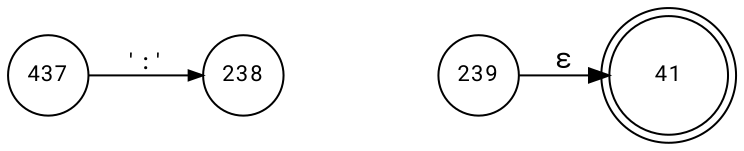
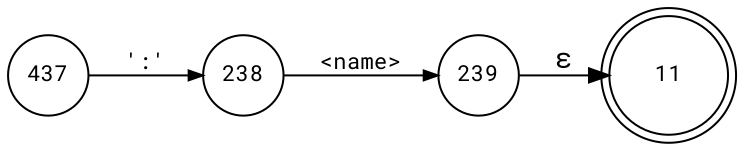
none -> (354, 75)
(669, 75) -> (669, 75)
